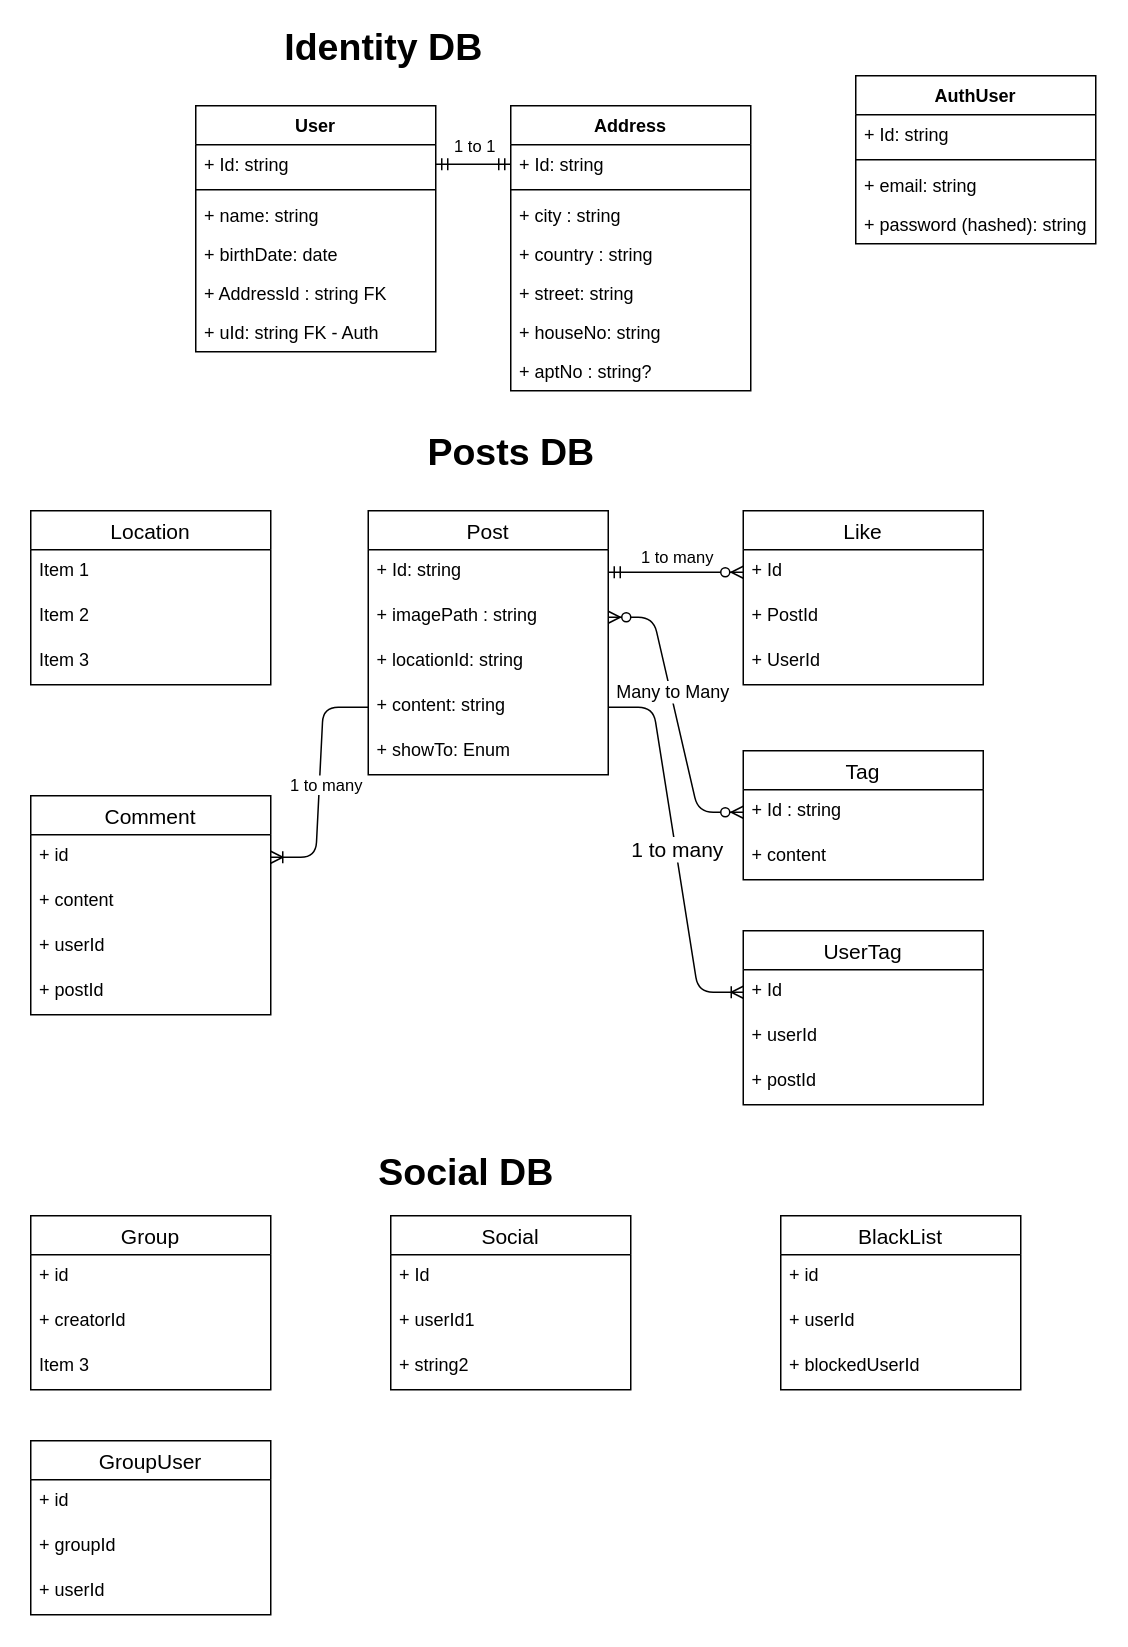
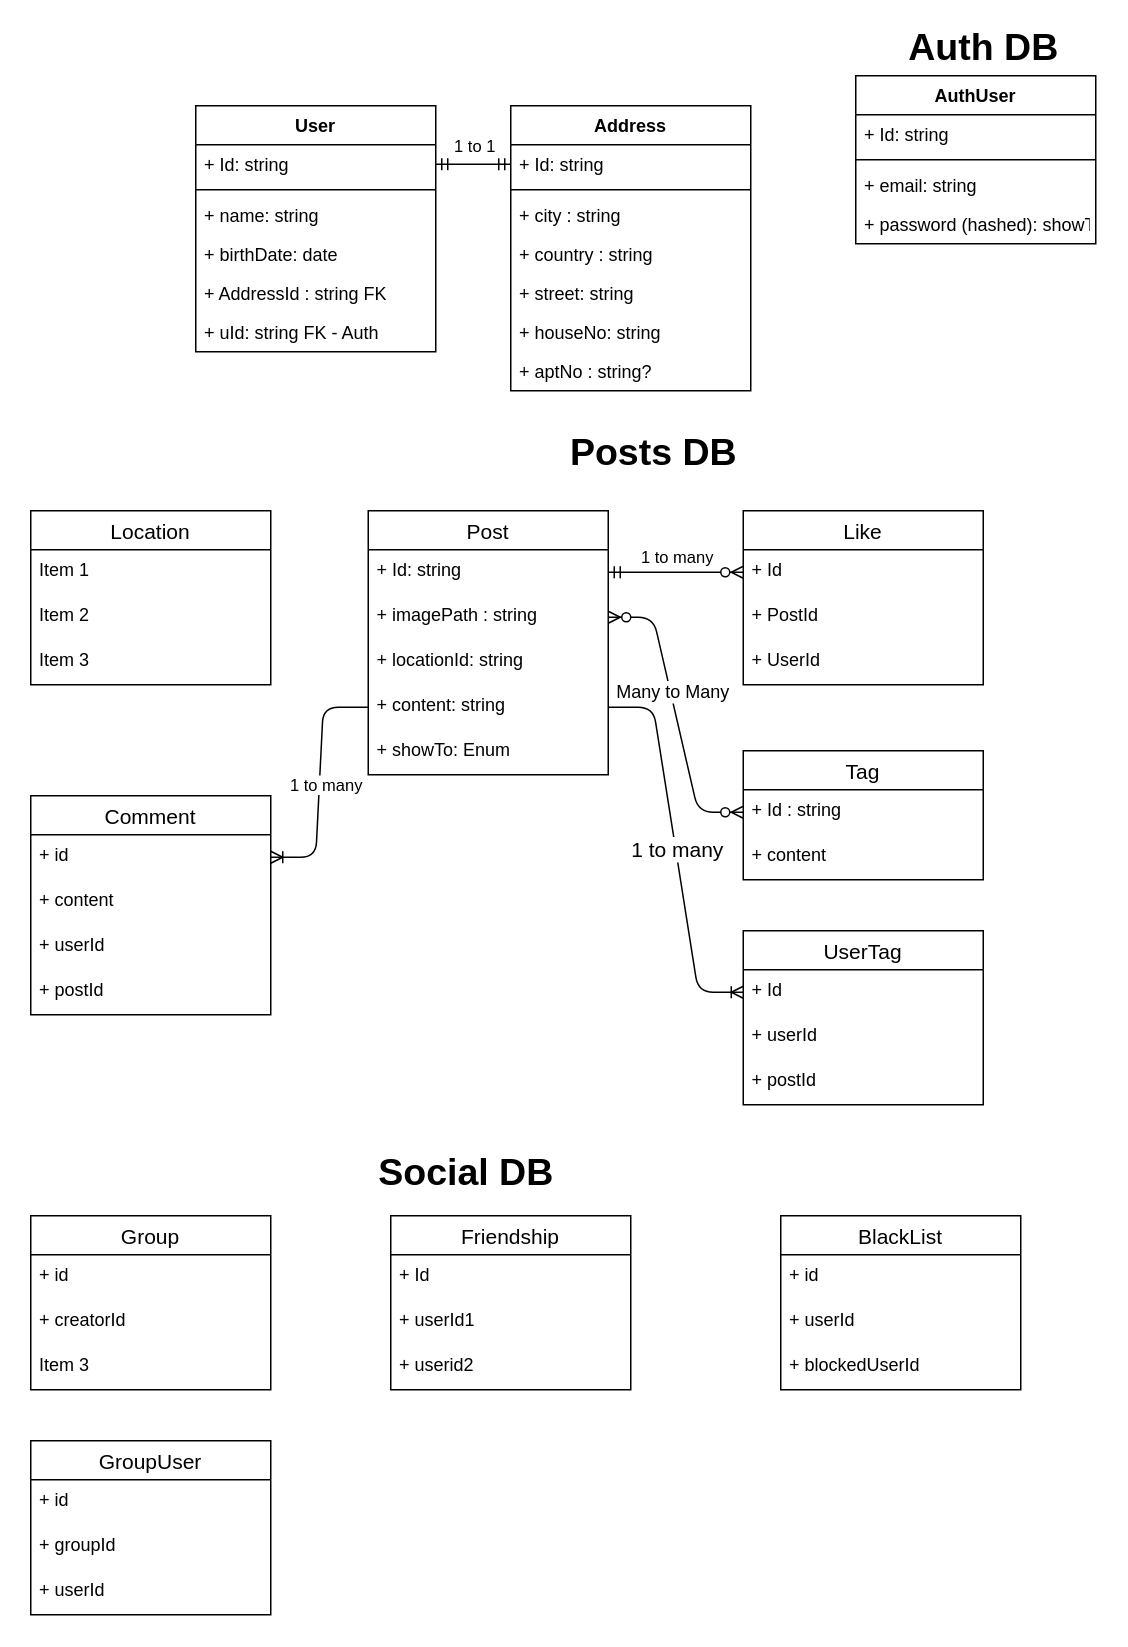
(383, 46) -> none
none -> (983, 46)
(988, 225) -> (991, 225)
(511, 451) -> (653, 451)
(510, 1237) -> (510, 1237)
(440, 1365) -> (440, 1365)
